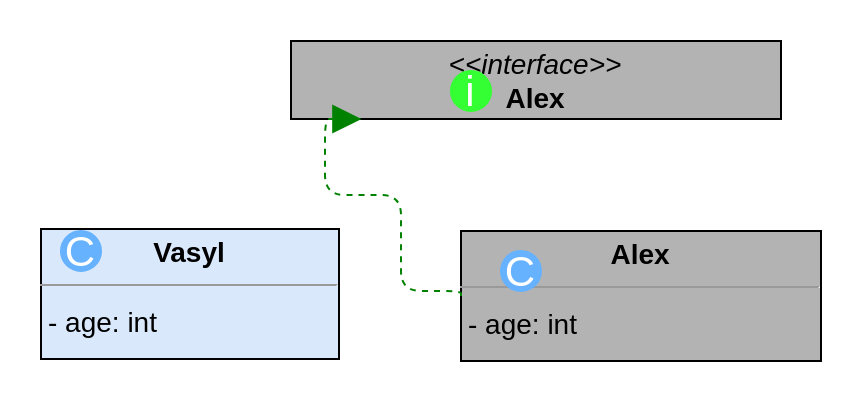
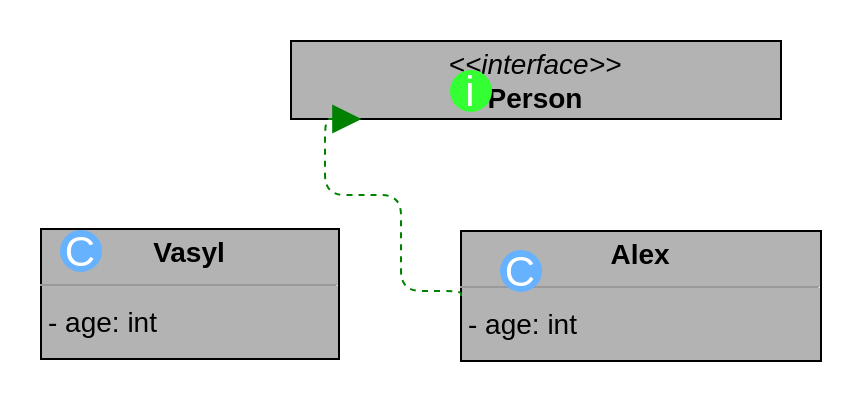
(389, 75) -> (389, 75)
(190, 294) -> (190, 294)
